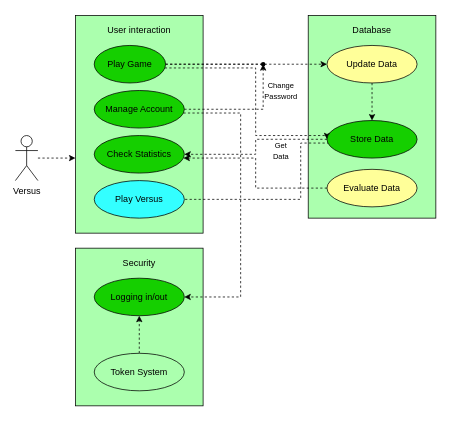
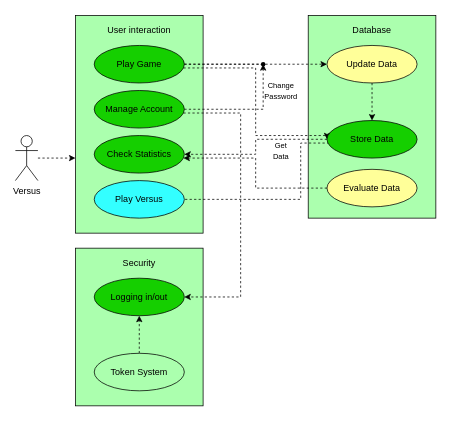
(130, 64) -> (139, 64)
